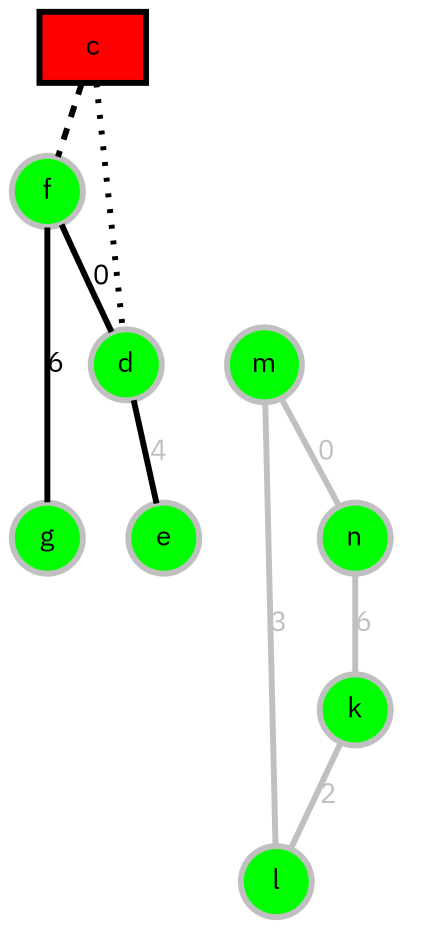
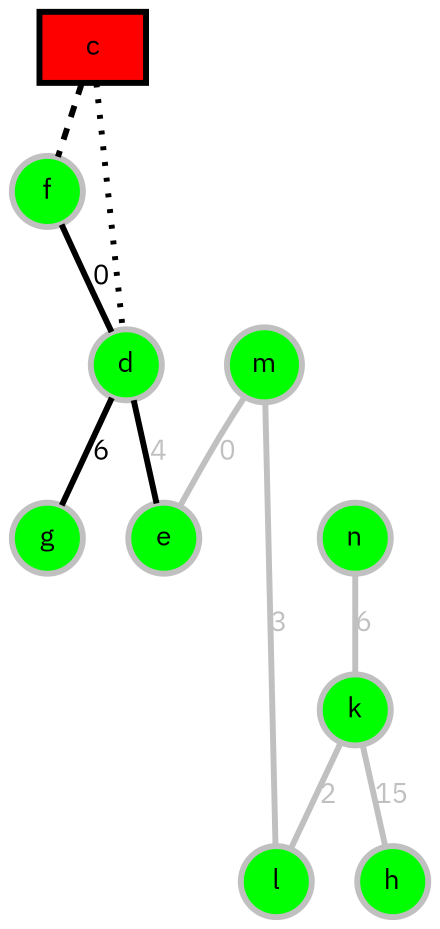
(47, 365) -> (87, 452)
(310, 452) -> (211, 451)
none -> (393, 882)
